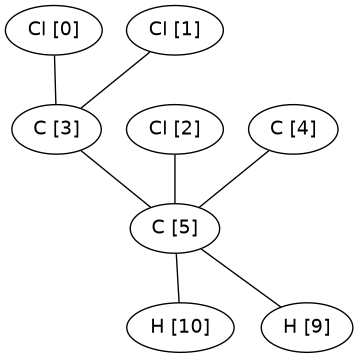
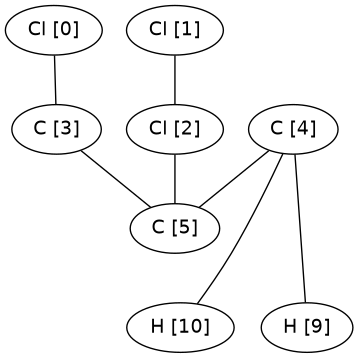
(115, 80) -> (175, 80)
(178, 278) -> (244, 231)
(241, 278) -> (300, 228)
